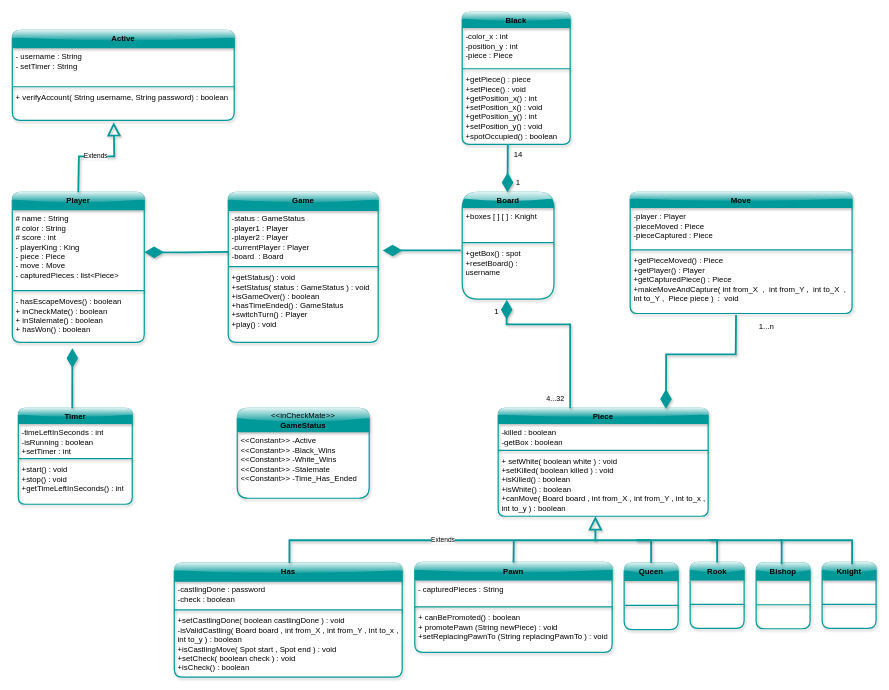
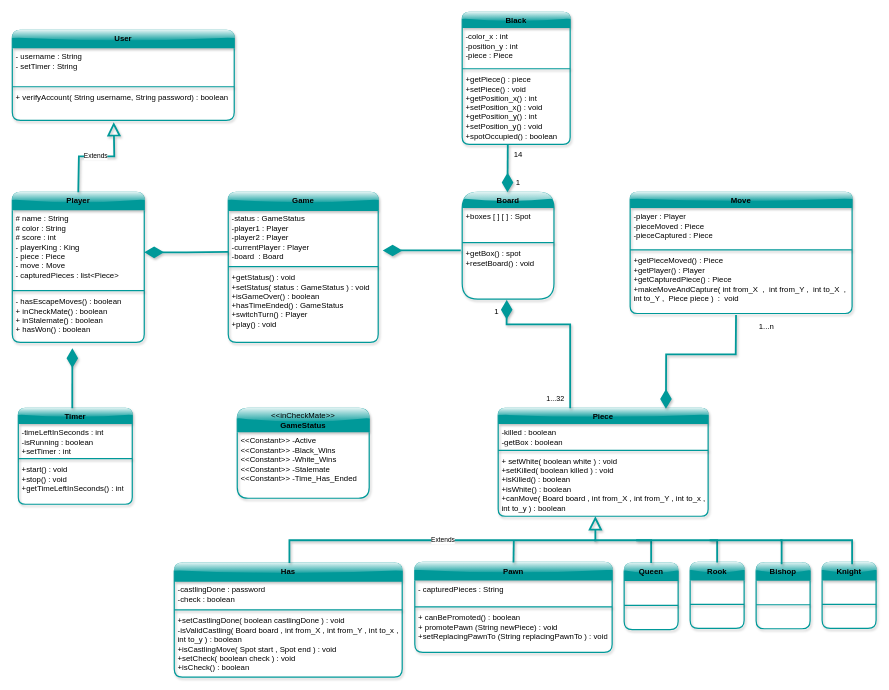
(123, 39) -> (123, 39)
(505, 216) -> (502, 216)
(509, 262) -> (502, 258)
(556, 399) -> (556, 399)
